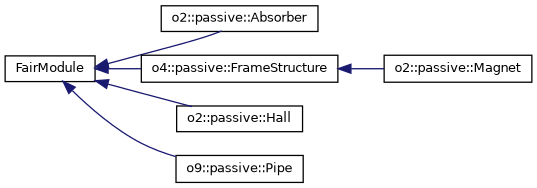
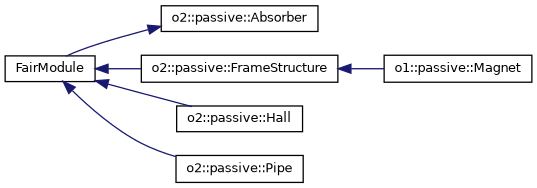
(165, 48) -> (106, 41)
(240, 69) -> (240, 69)
(458, 69) -> (458, 69)
(240, 169) -> (240, 169)
